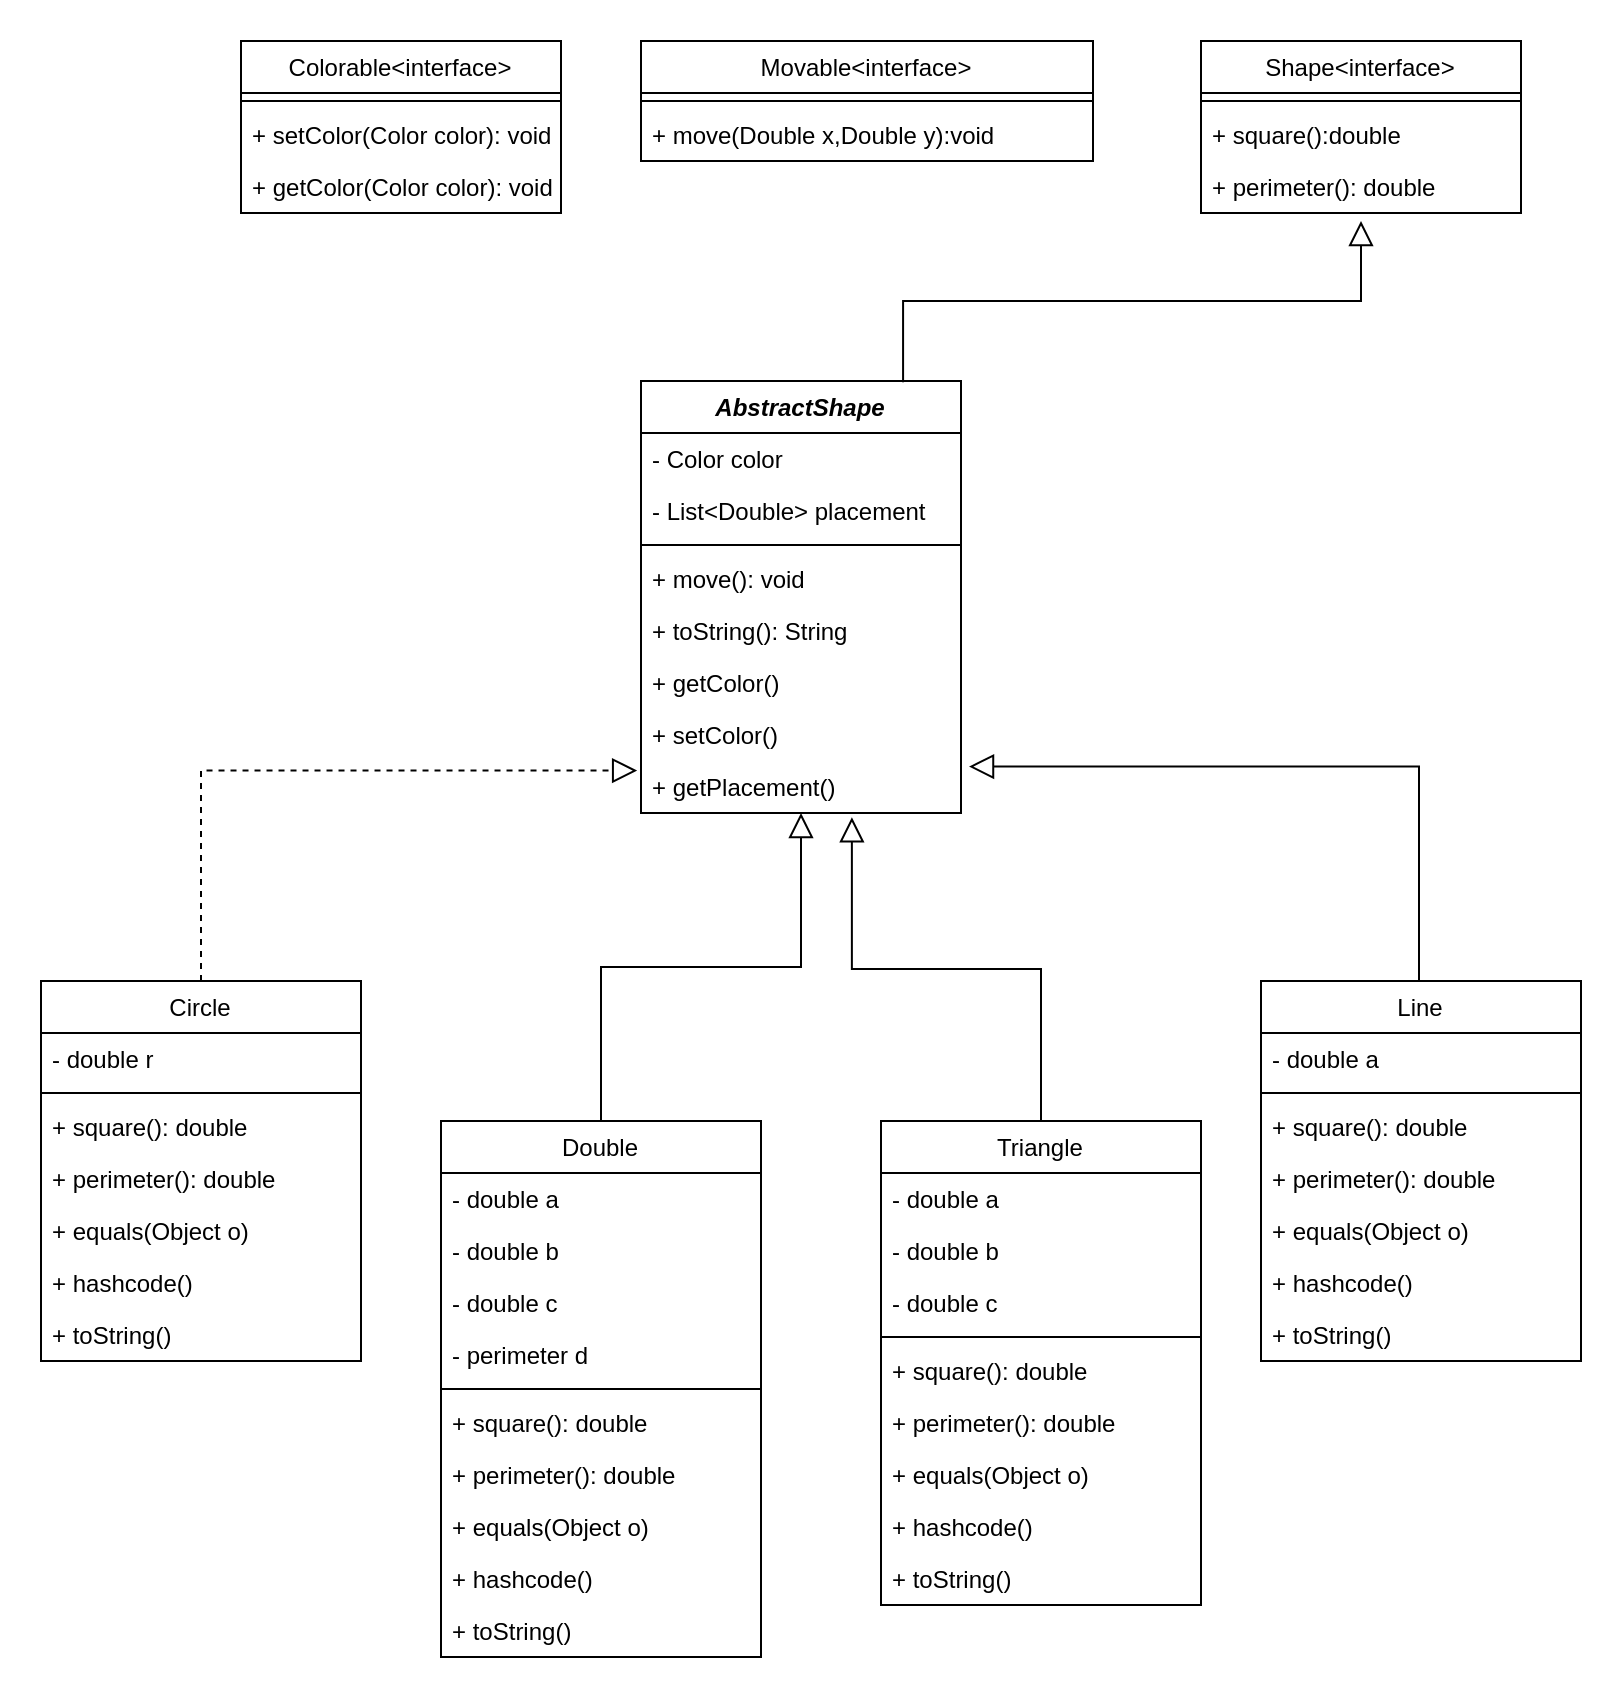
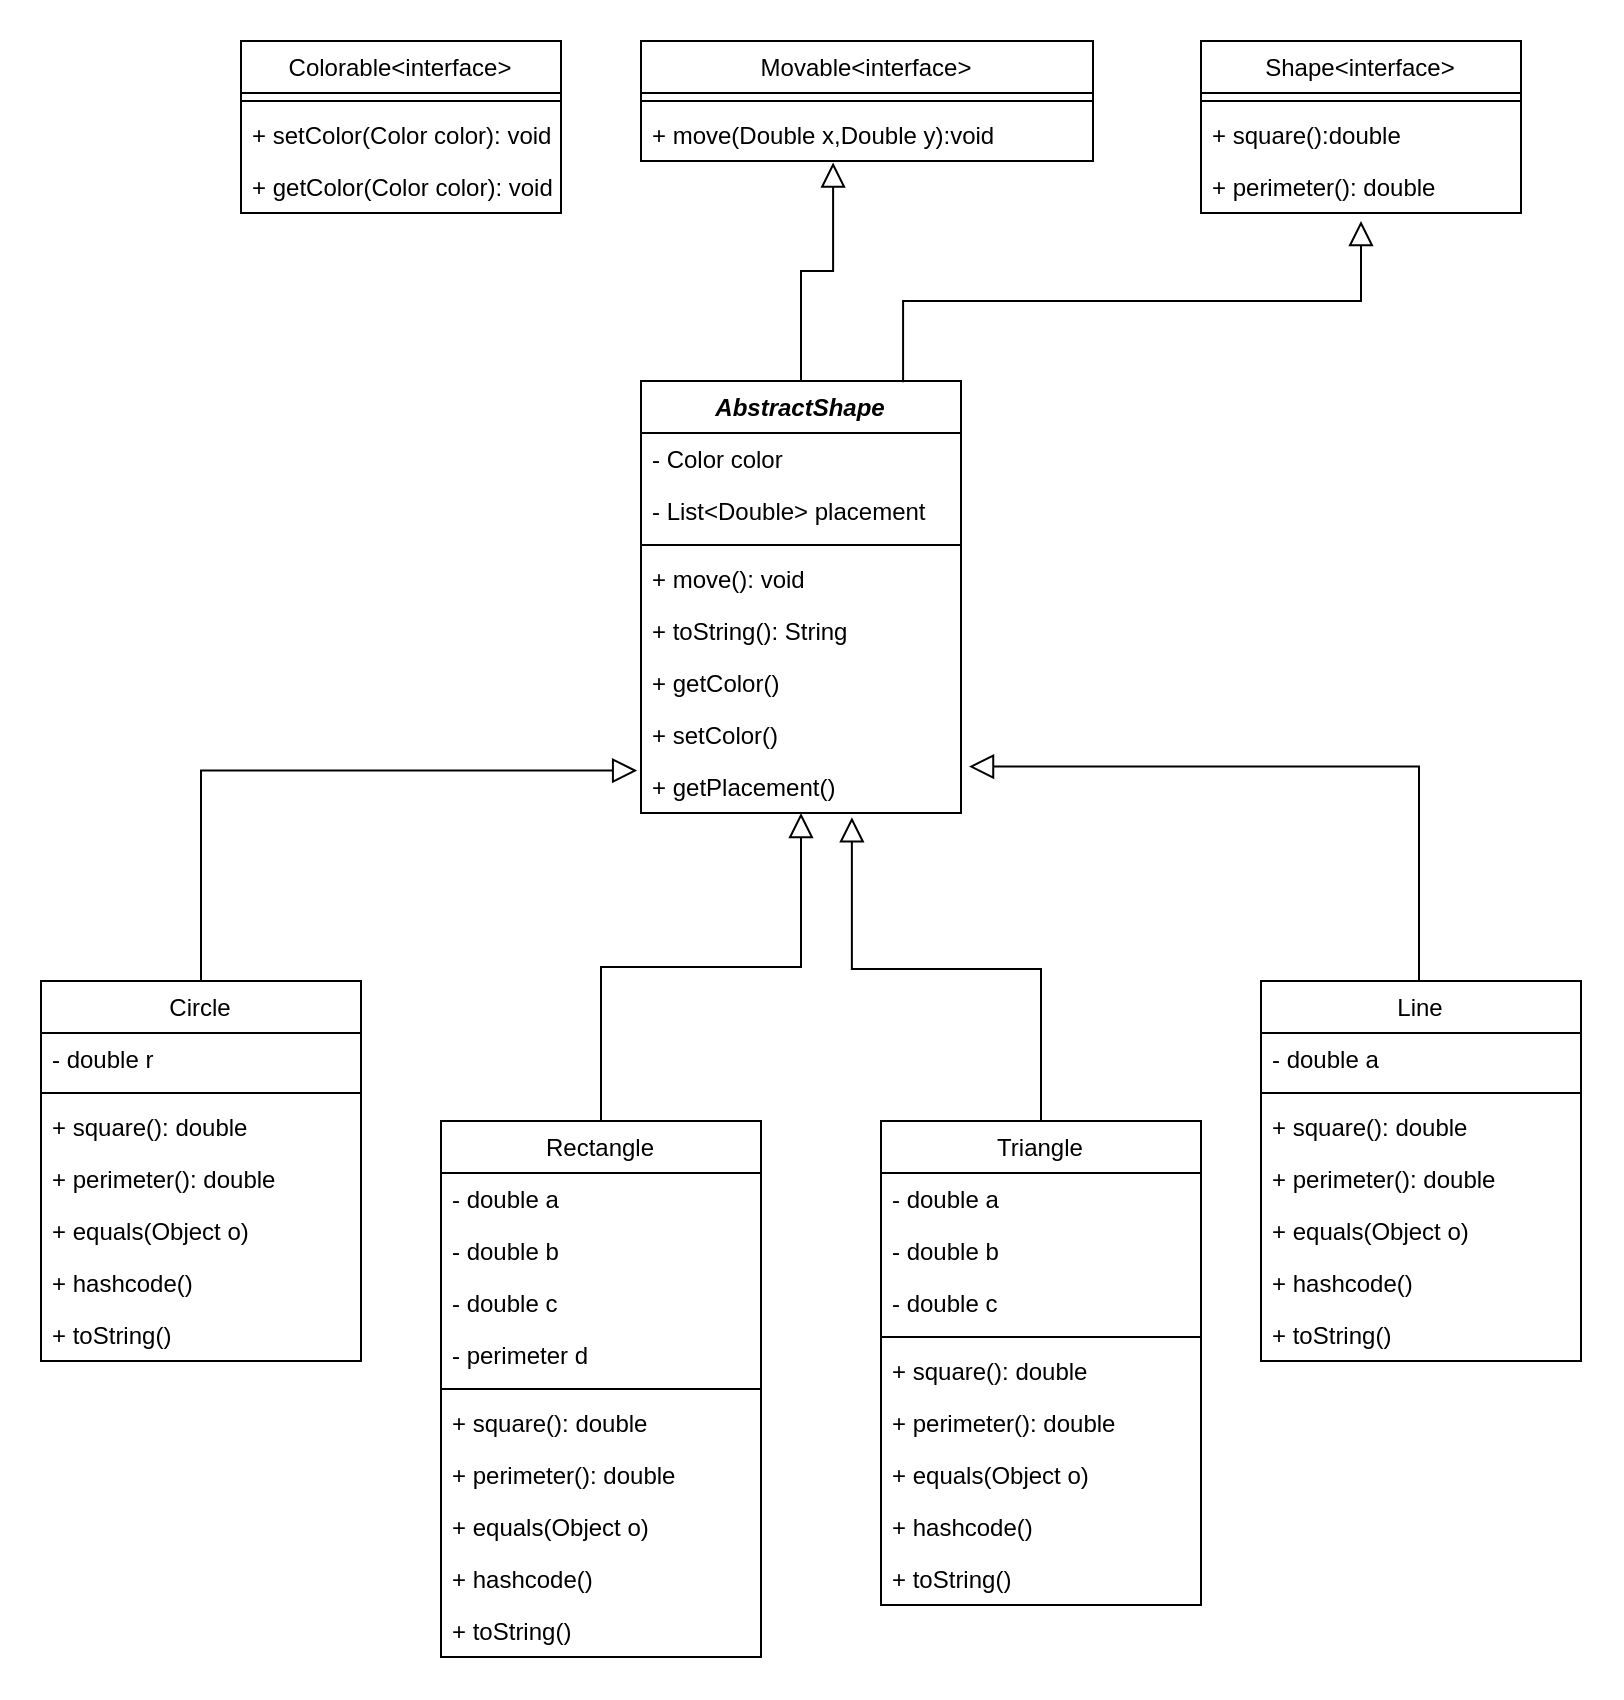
none -> (804, 271)
(304, 771) -> (304, 771)
(600, 1148) -> (600, 1148)
